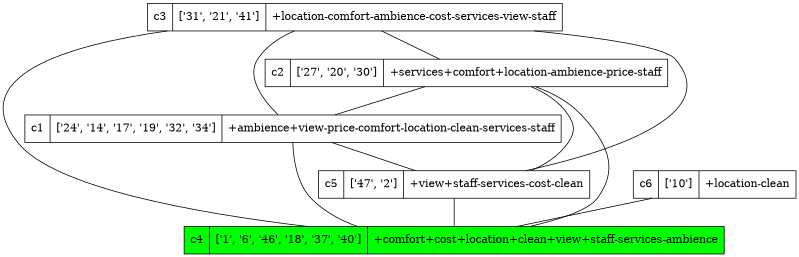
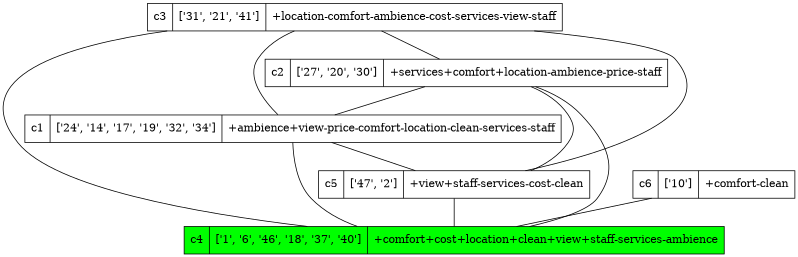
(748, 184) -> (747, 184)
